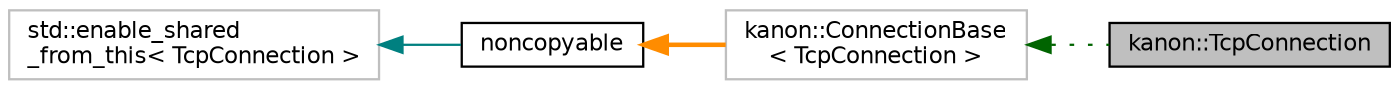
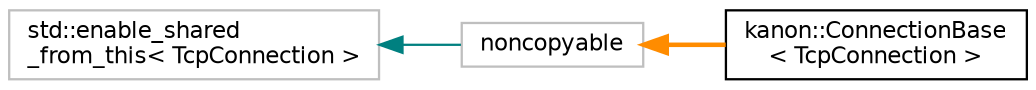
(552, 45) -> (552, 45)
(876, 45) -> (876, 45)
(1250, 45) -> none
